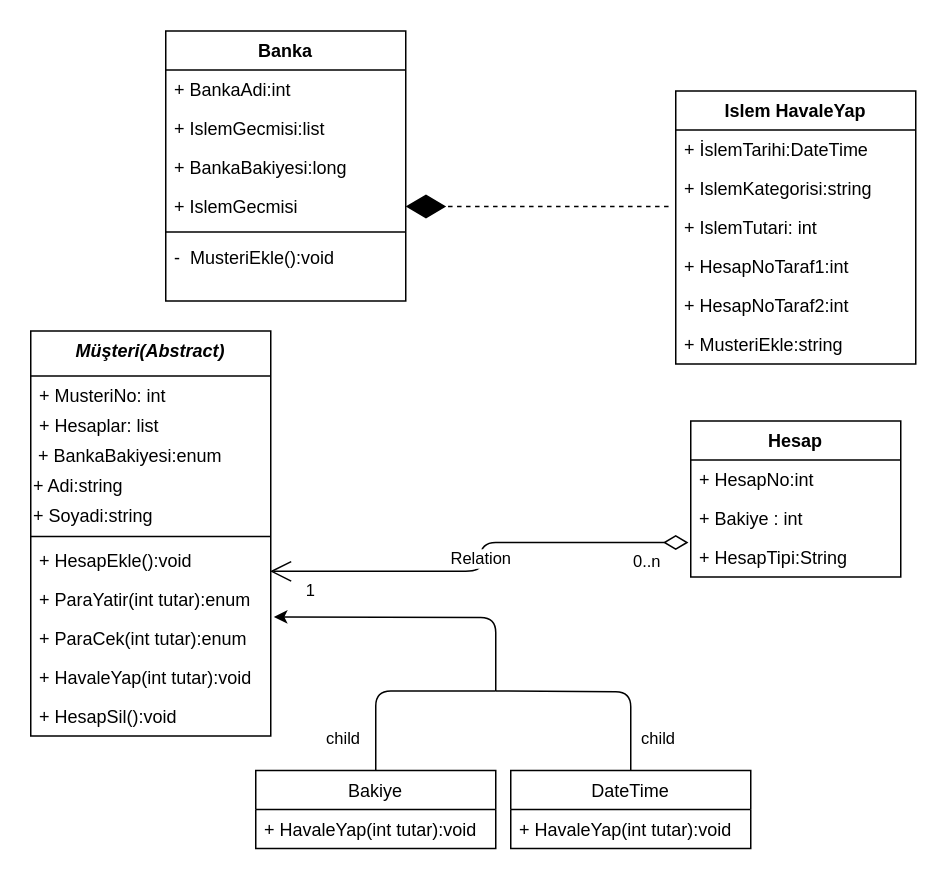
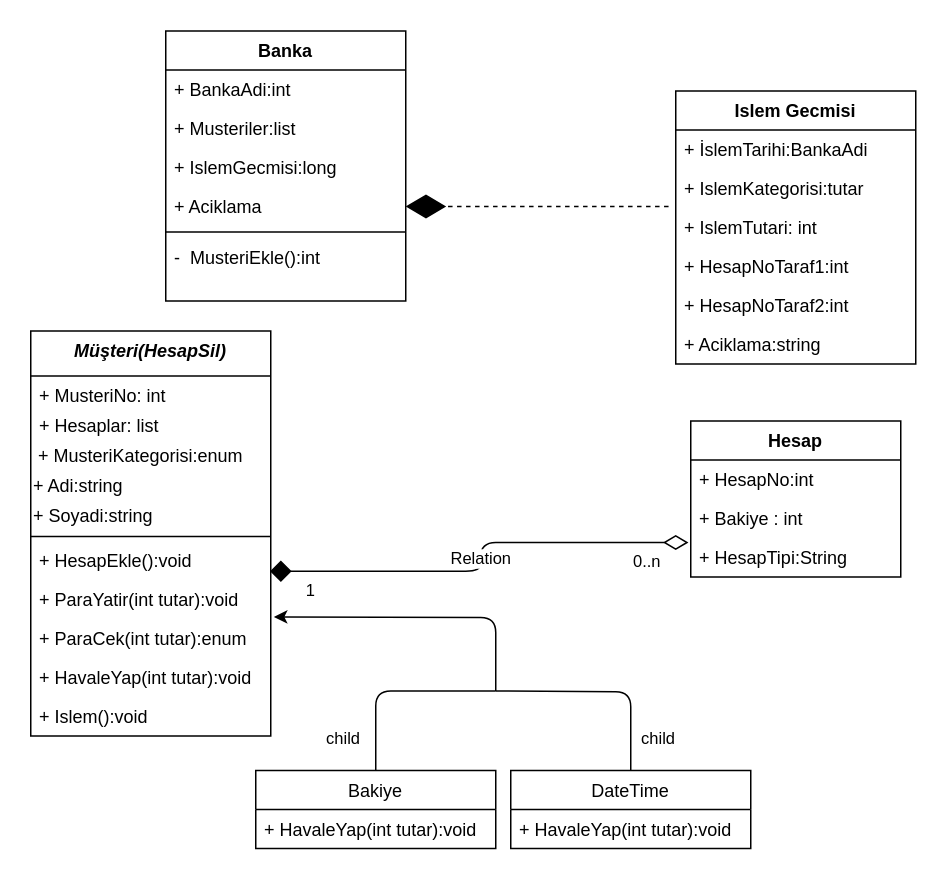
(795, 111) -> (795, 111)
(253, 129) -> (246, 129)
(781, 150) -> (781, 150)
(263, 168) -> (256, 168)
(791, 189) -> (788, 189)
(235, 207) -> (217, 207)
(268, 258) -> (263, 258)
(773, 345) -> (758, 345)
(150, 351) -> (150, 351)
(125, 457) -> (143, 457)
(282, 571) -> (291, 571)
(163, 600) -> (161, 600)
(113, 717) -> (100, 717)
